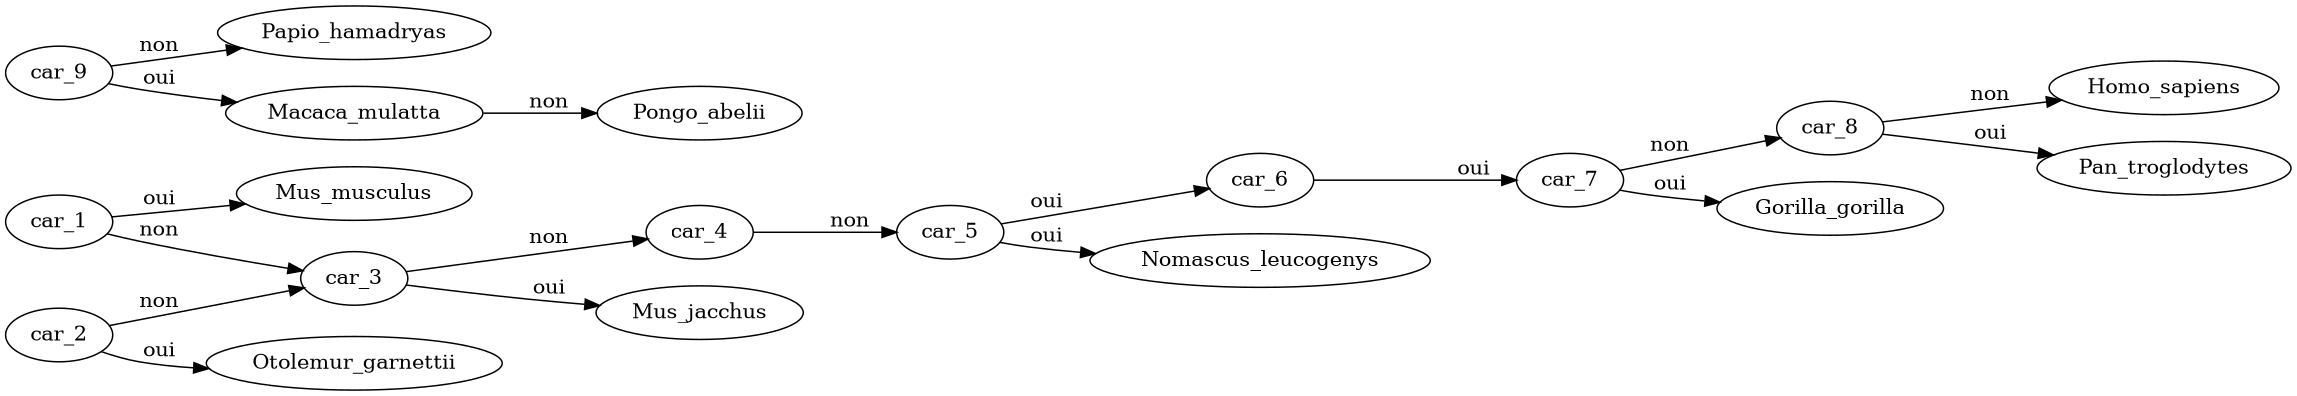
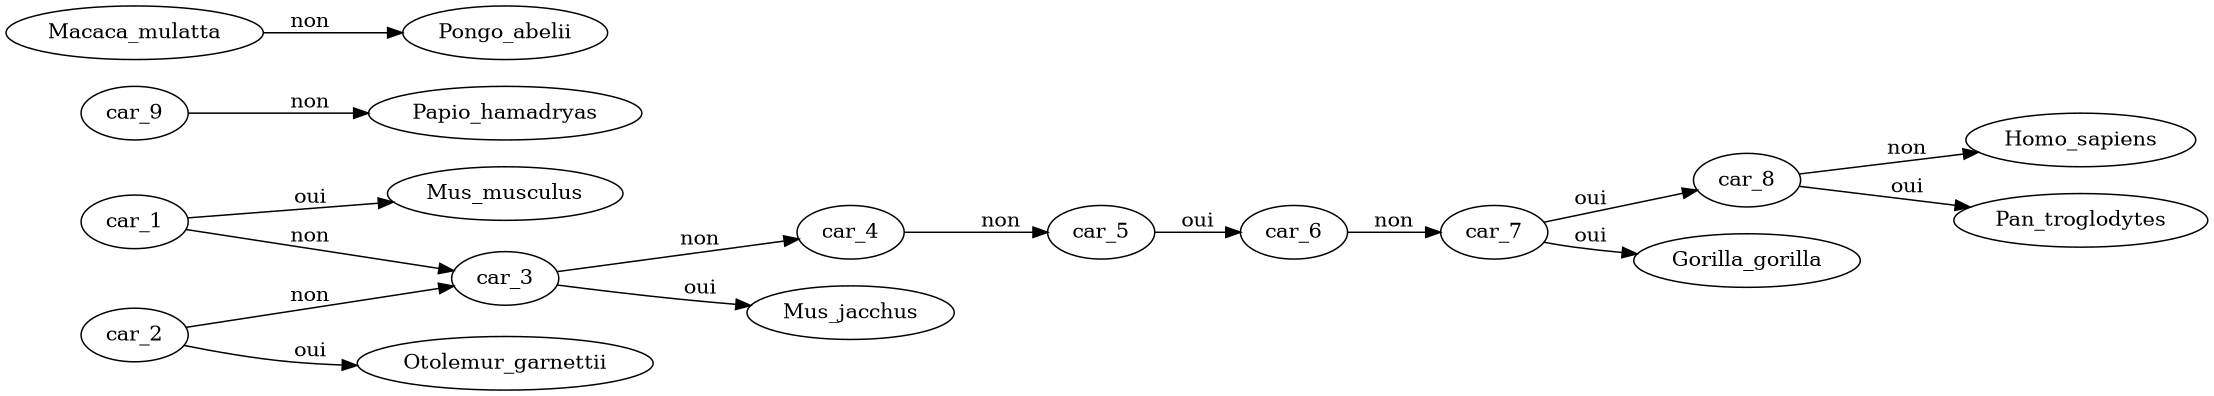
(165, 93) -> none
(1670, 145) -> (1591, 199)
(1474, 169) -> (1394, 221)
(1260, 261) -> none
